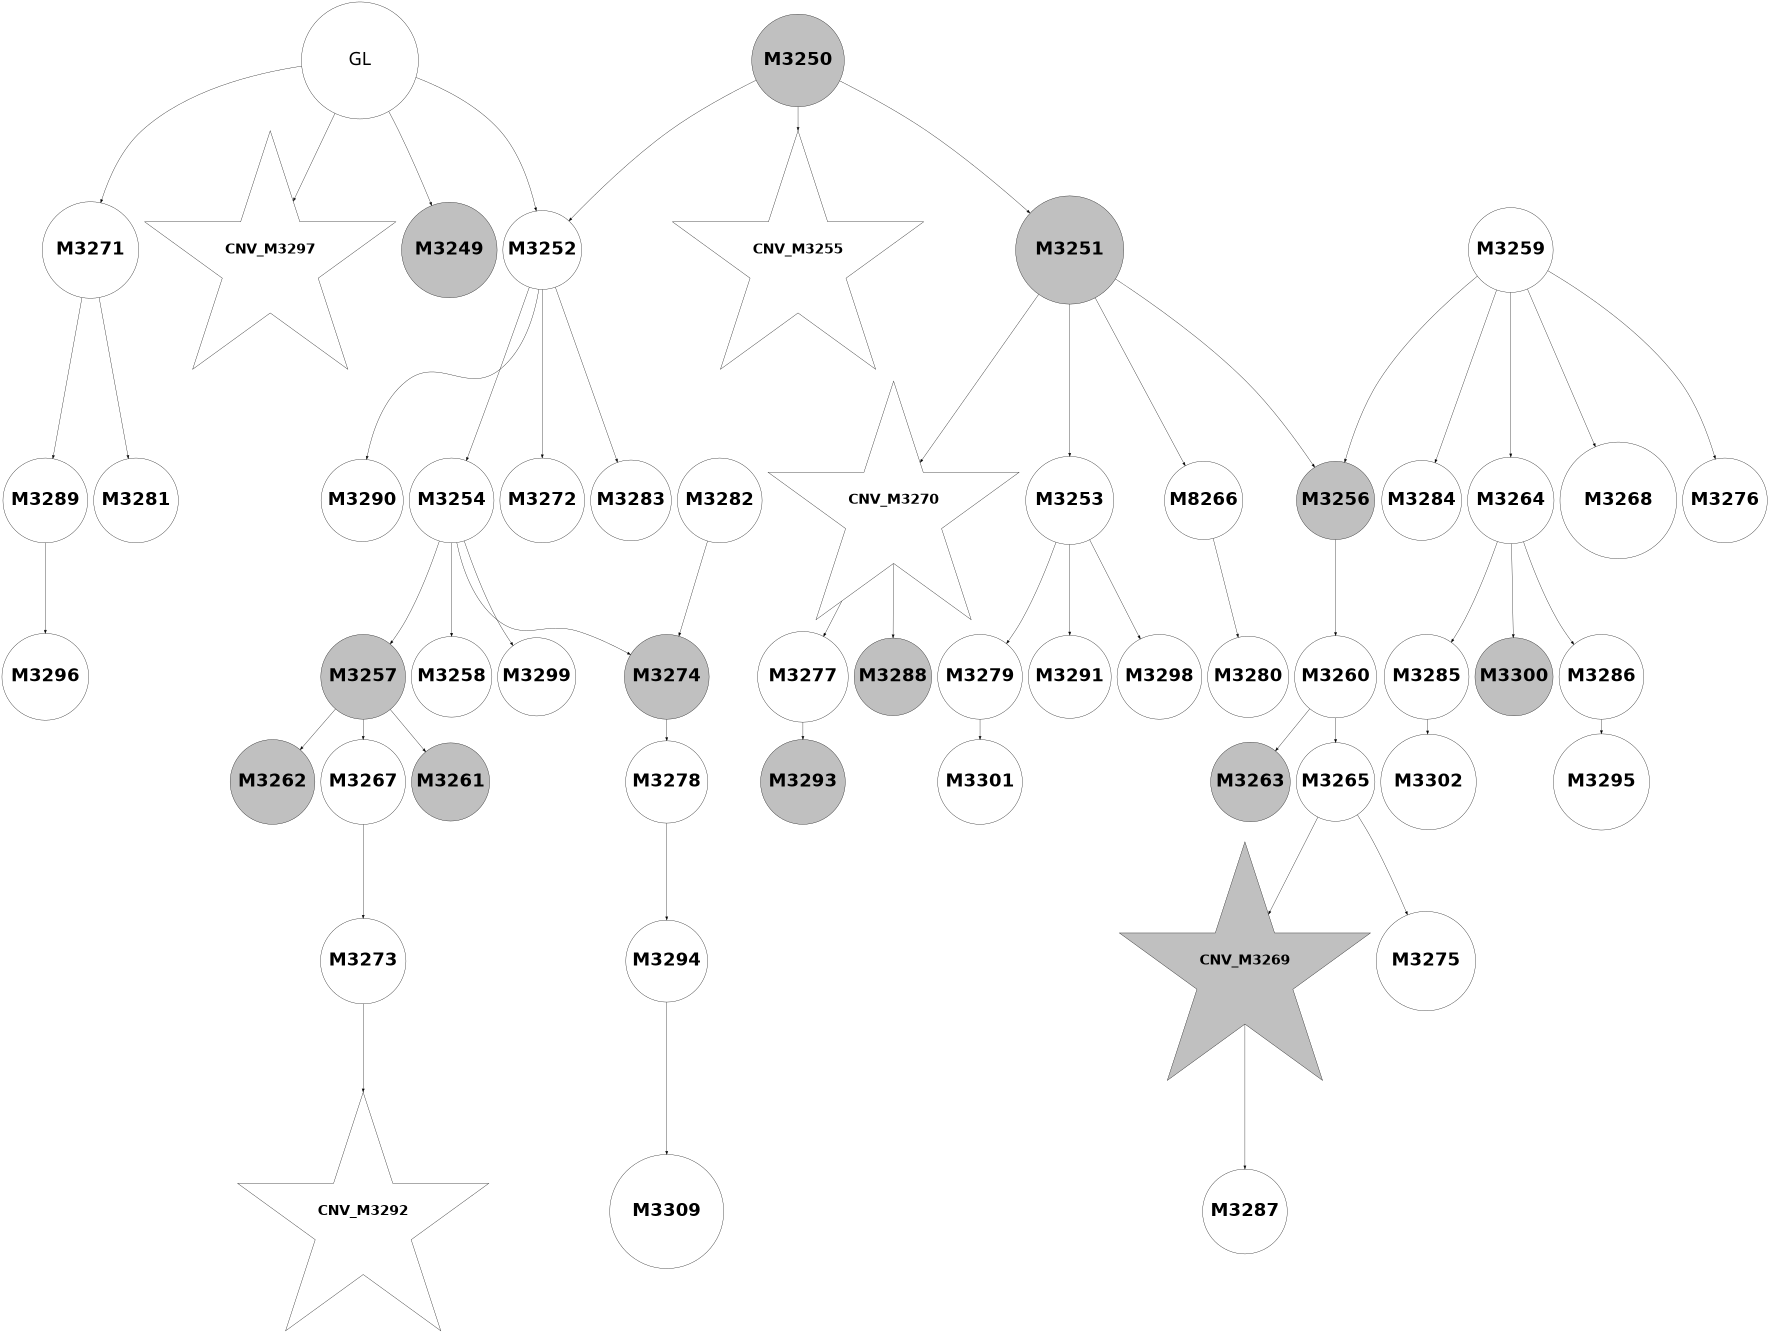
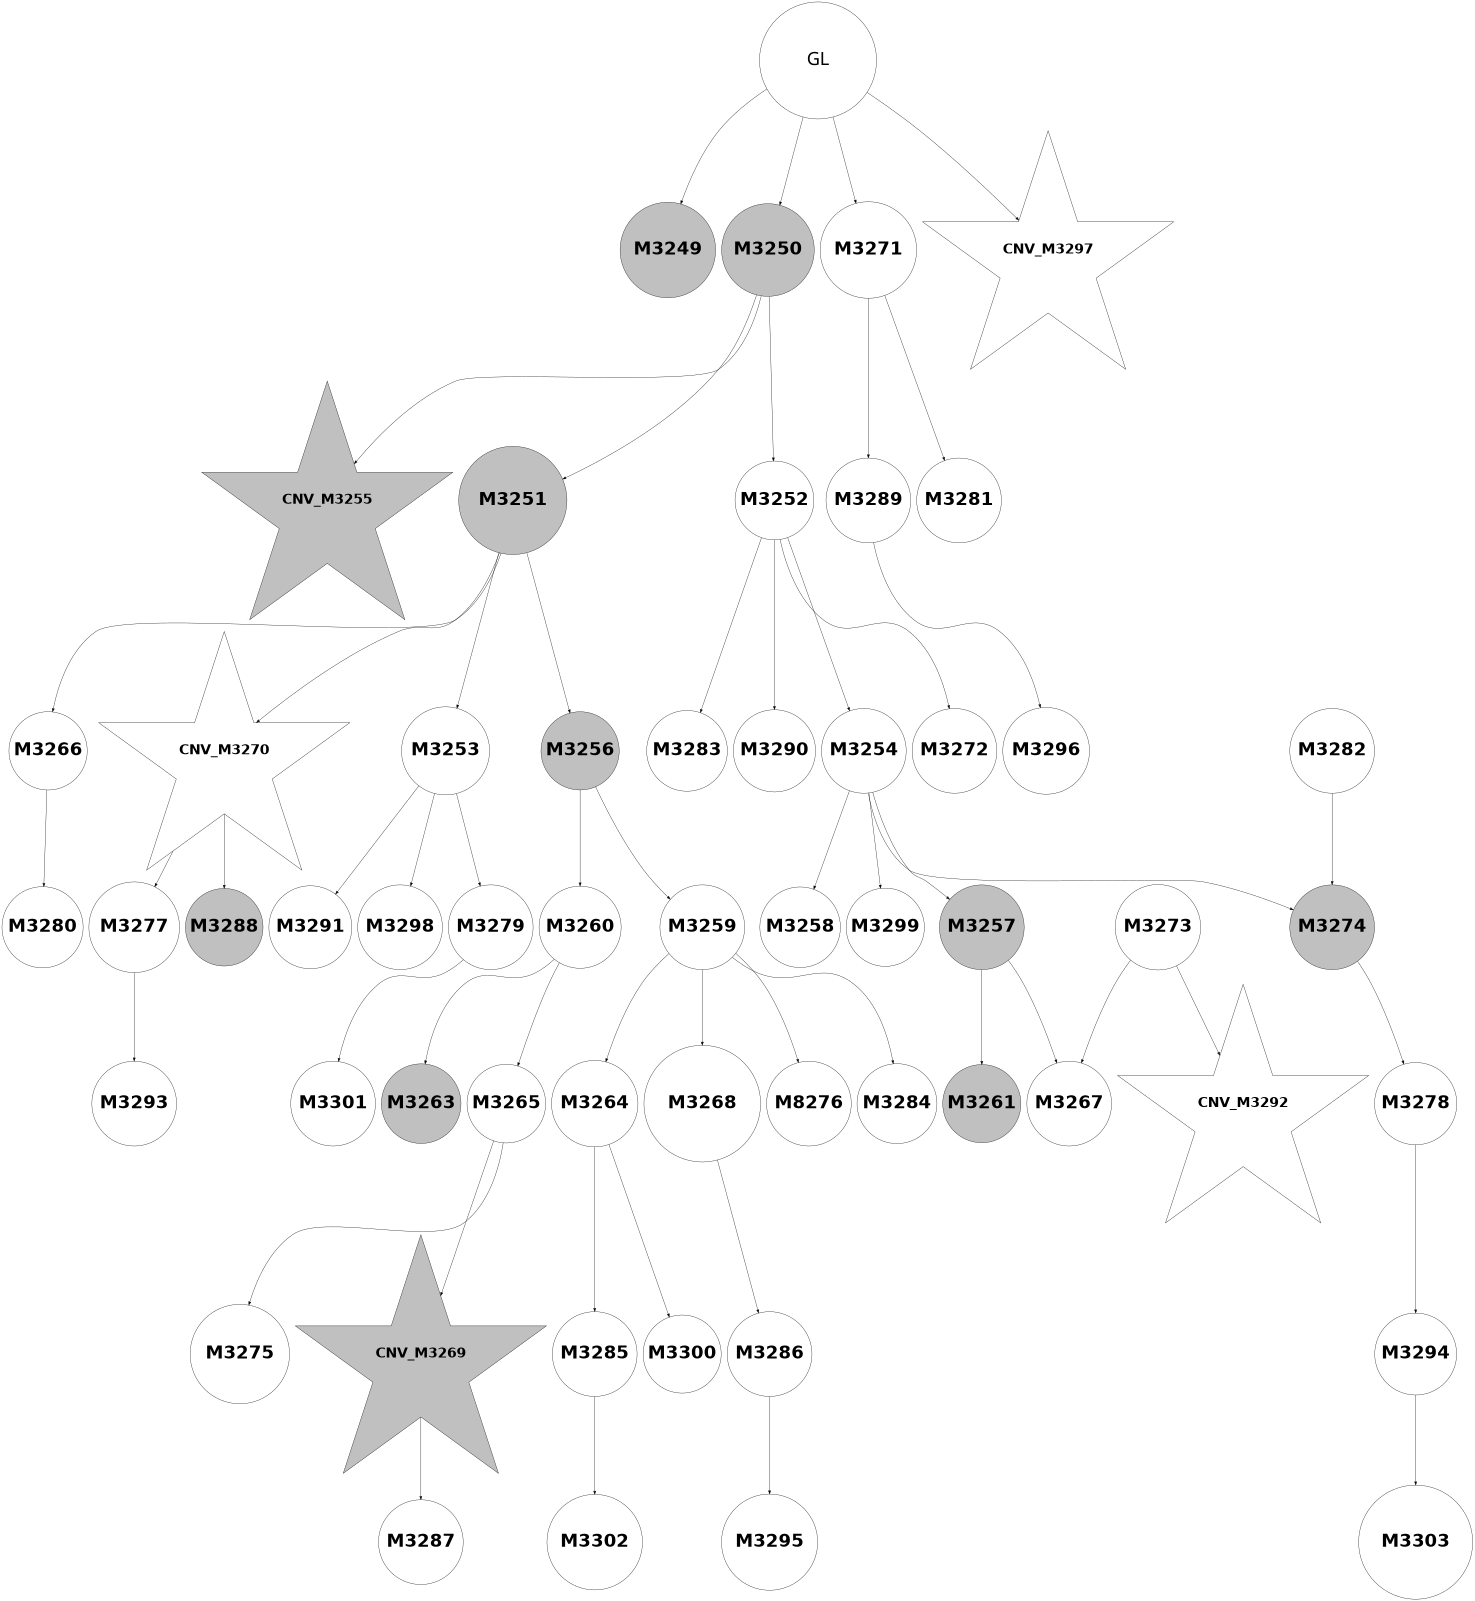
(495, 125) -> (792, 159)
(798, 250) -> (327, 500)
(1396, 357) -> (627, 845)
(1204, 500) -> (48, 751)
(1725, 500) -> (809, 1104)
(1544, 594) -> (738, 1235)
(1514, 677) -> (682, 1354)
(273, 782) -> none
(803, 782) -> (134, 1104)
(363, 870) -> (1103, 1008)
(667, 1212) -> (1416, 1542)
